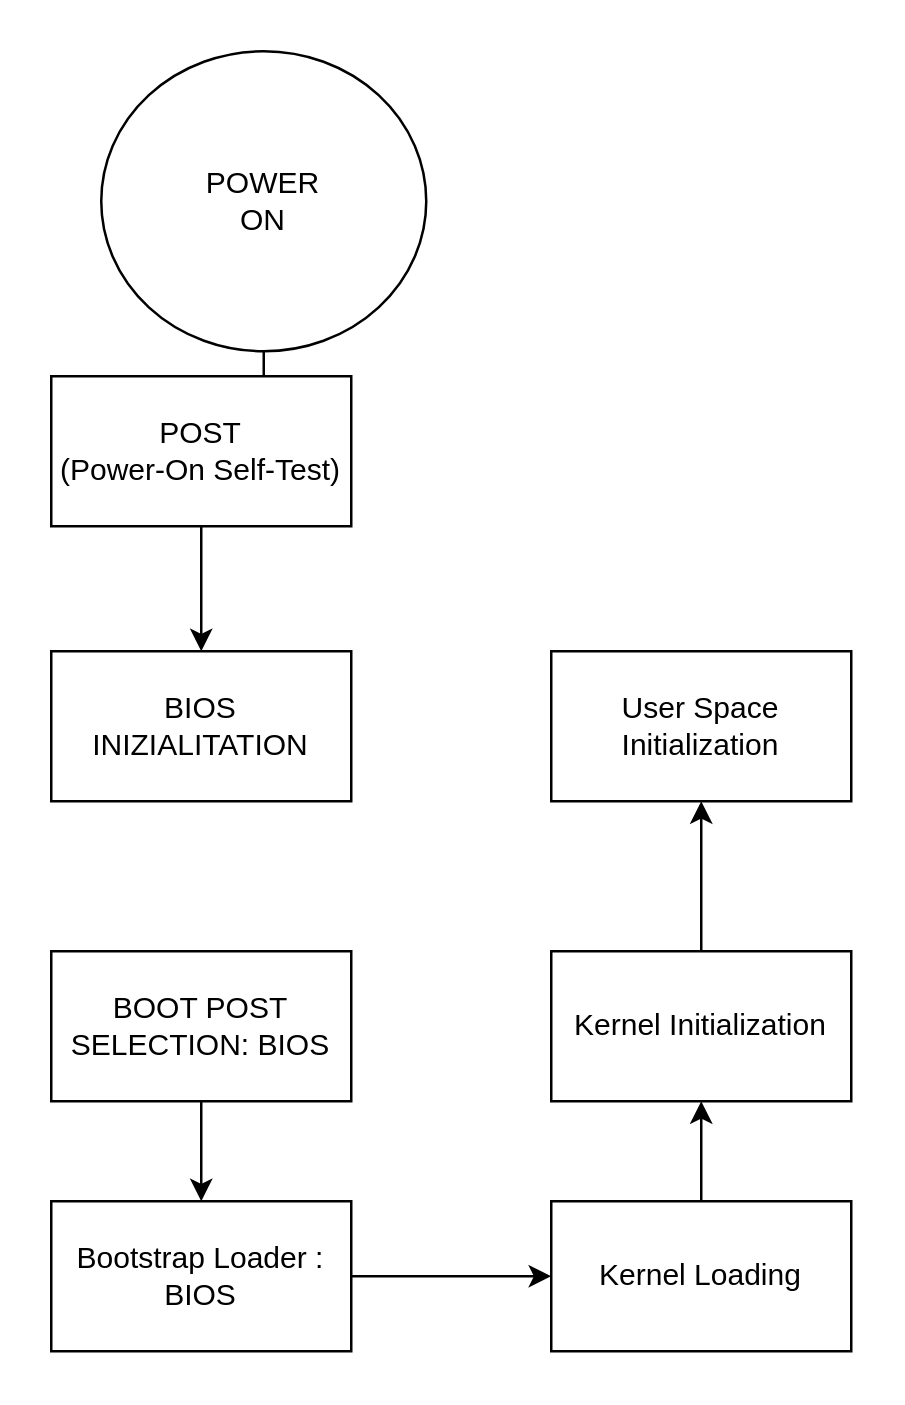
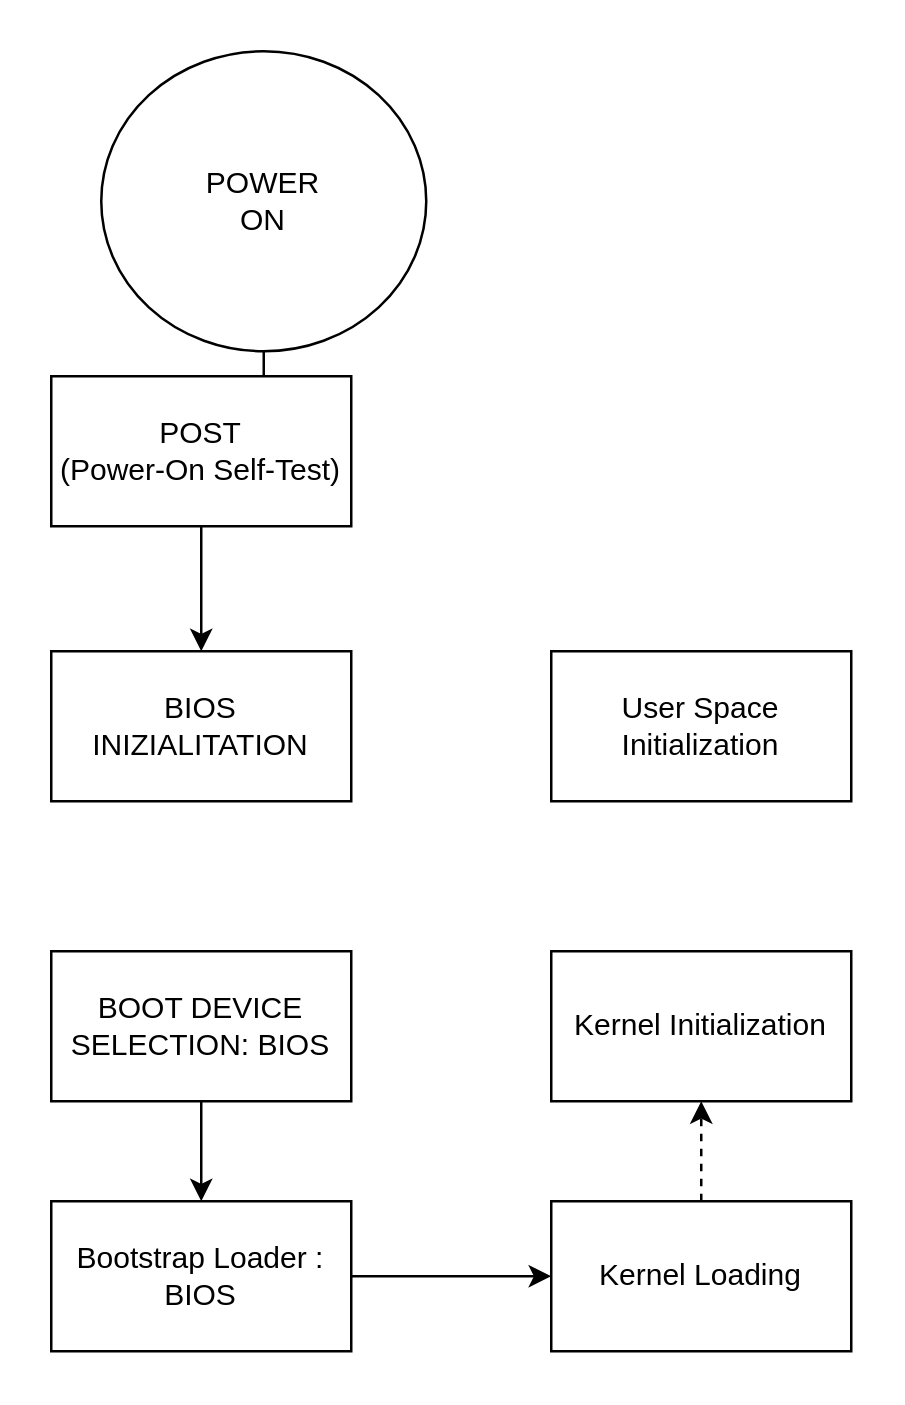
(701, 884) -> none
(201, 1026) -> (201, 1026)
(701, 1160) -> (701, 1160)
